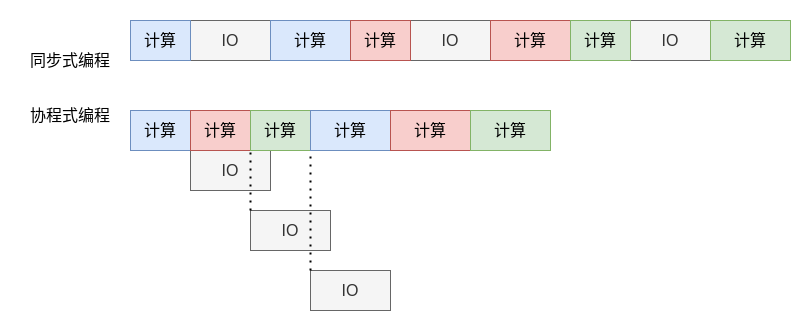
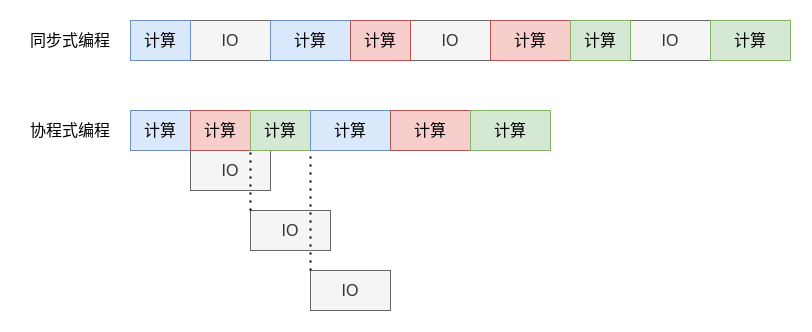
(71, 61) -> (71, 41)
(71, 116) -> (71, 131)
